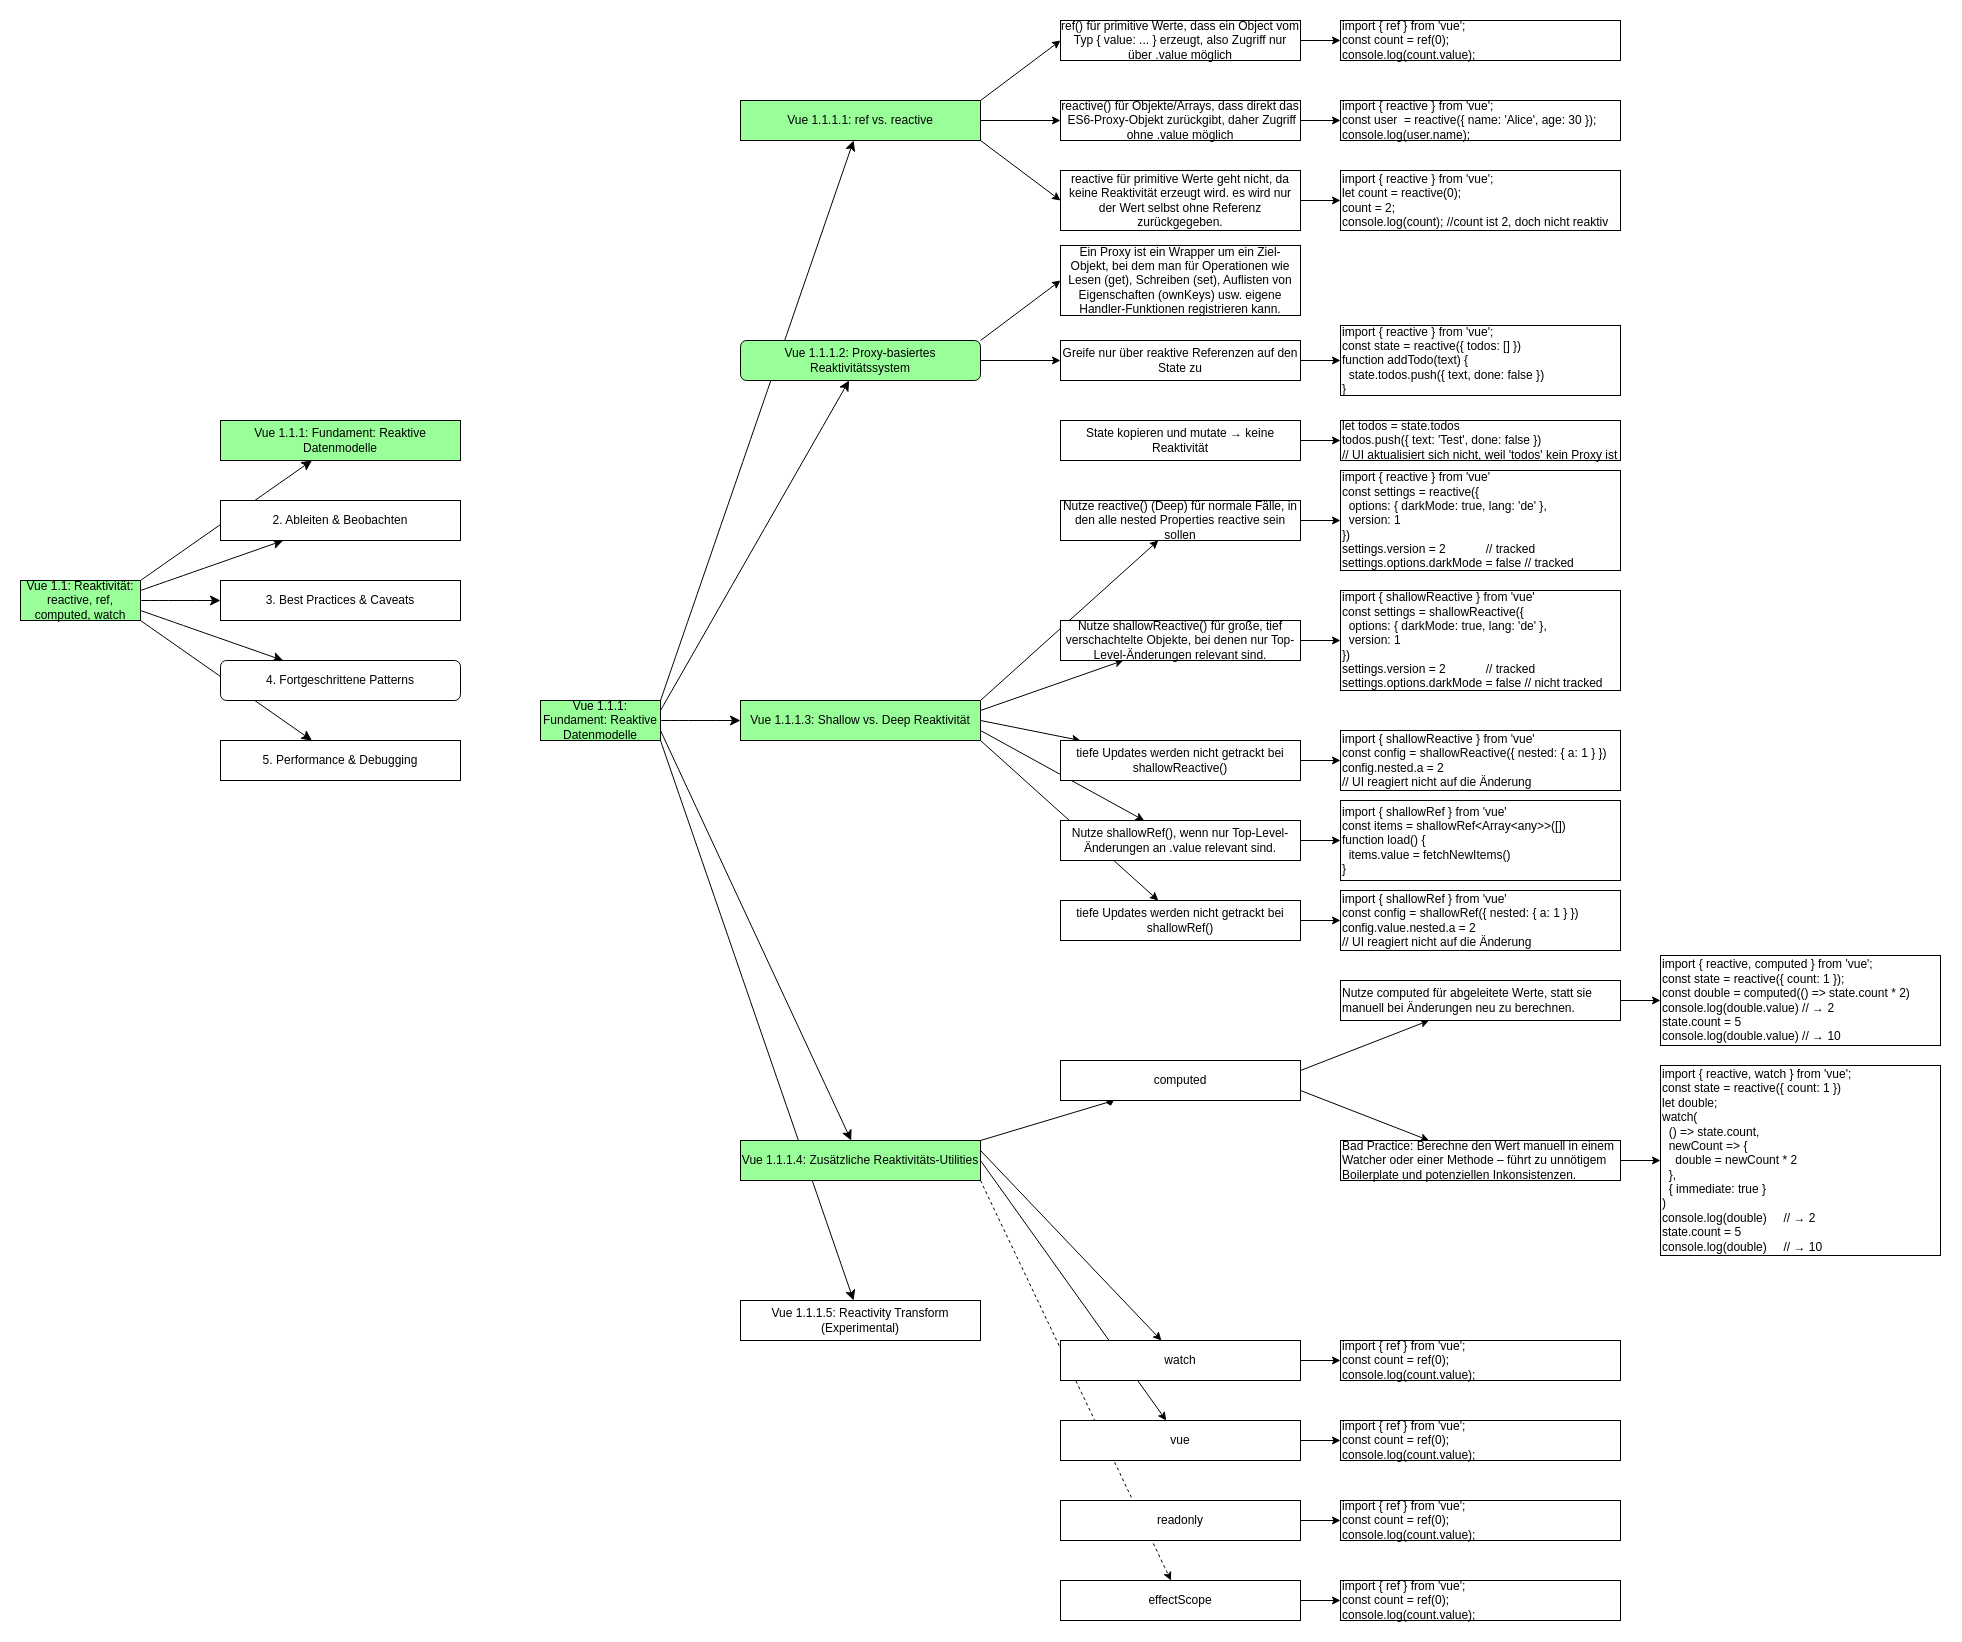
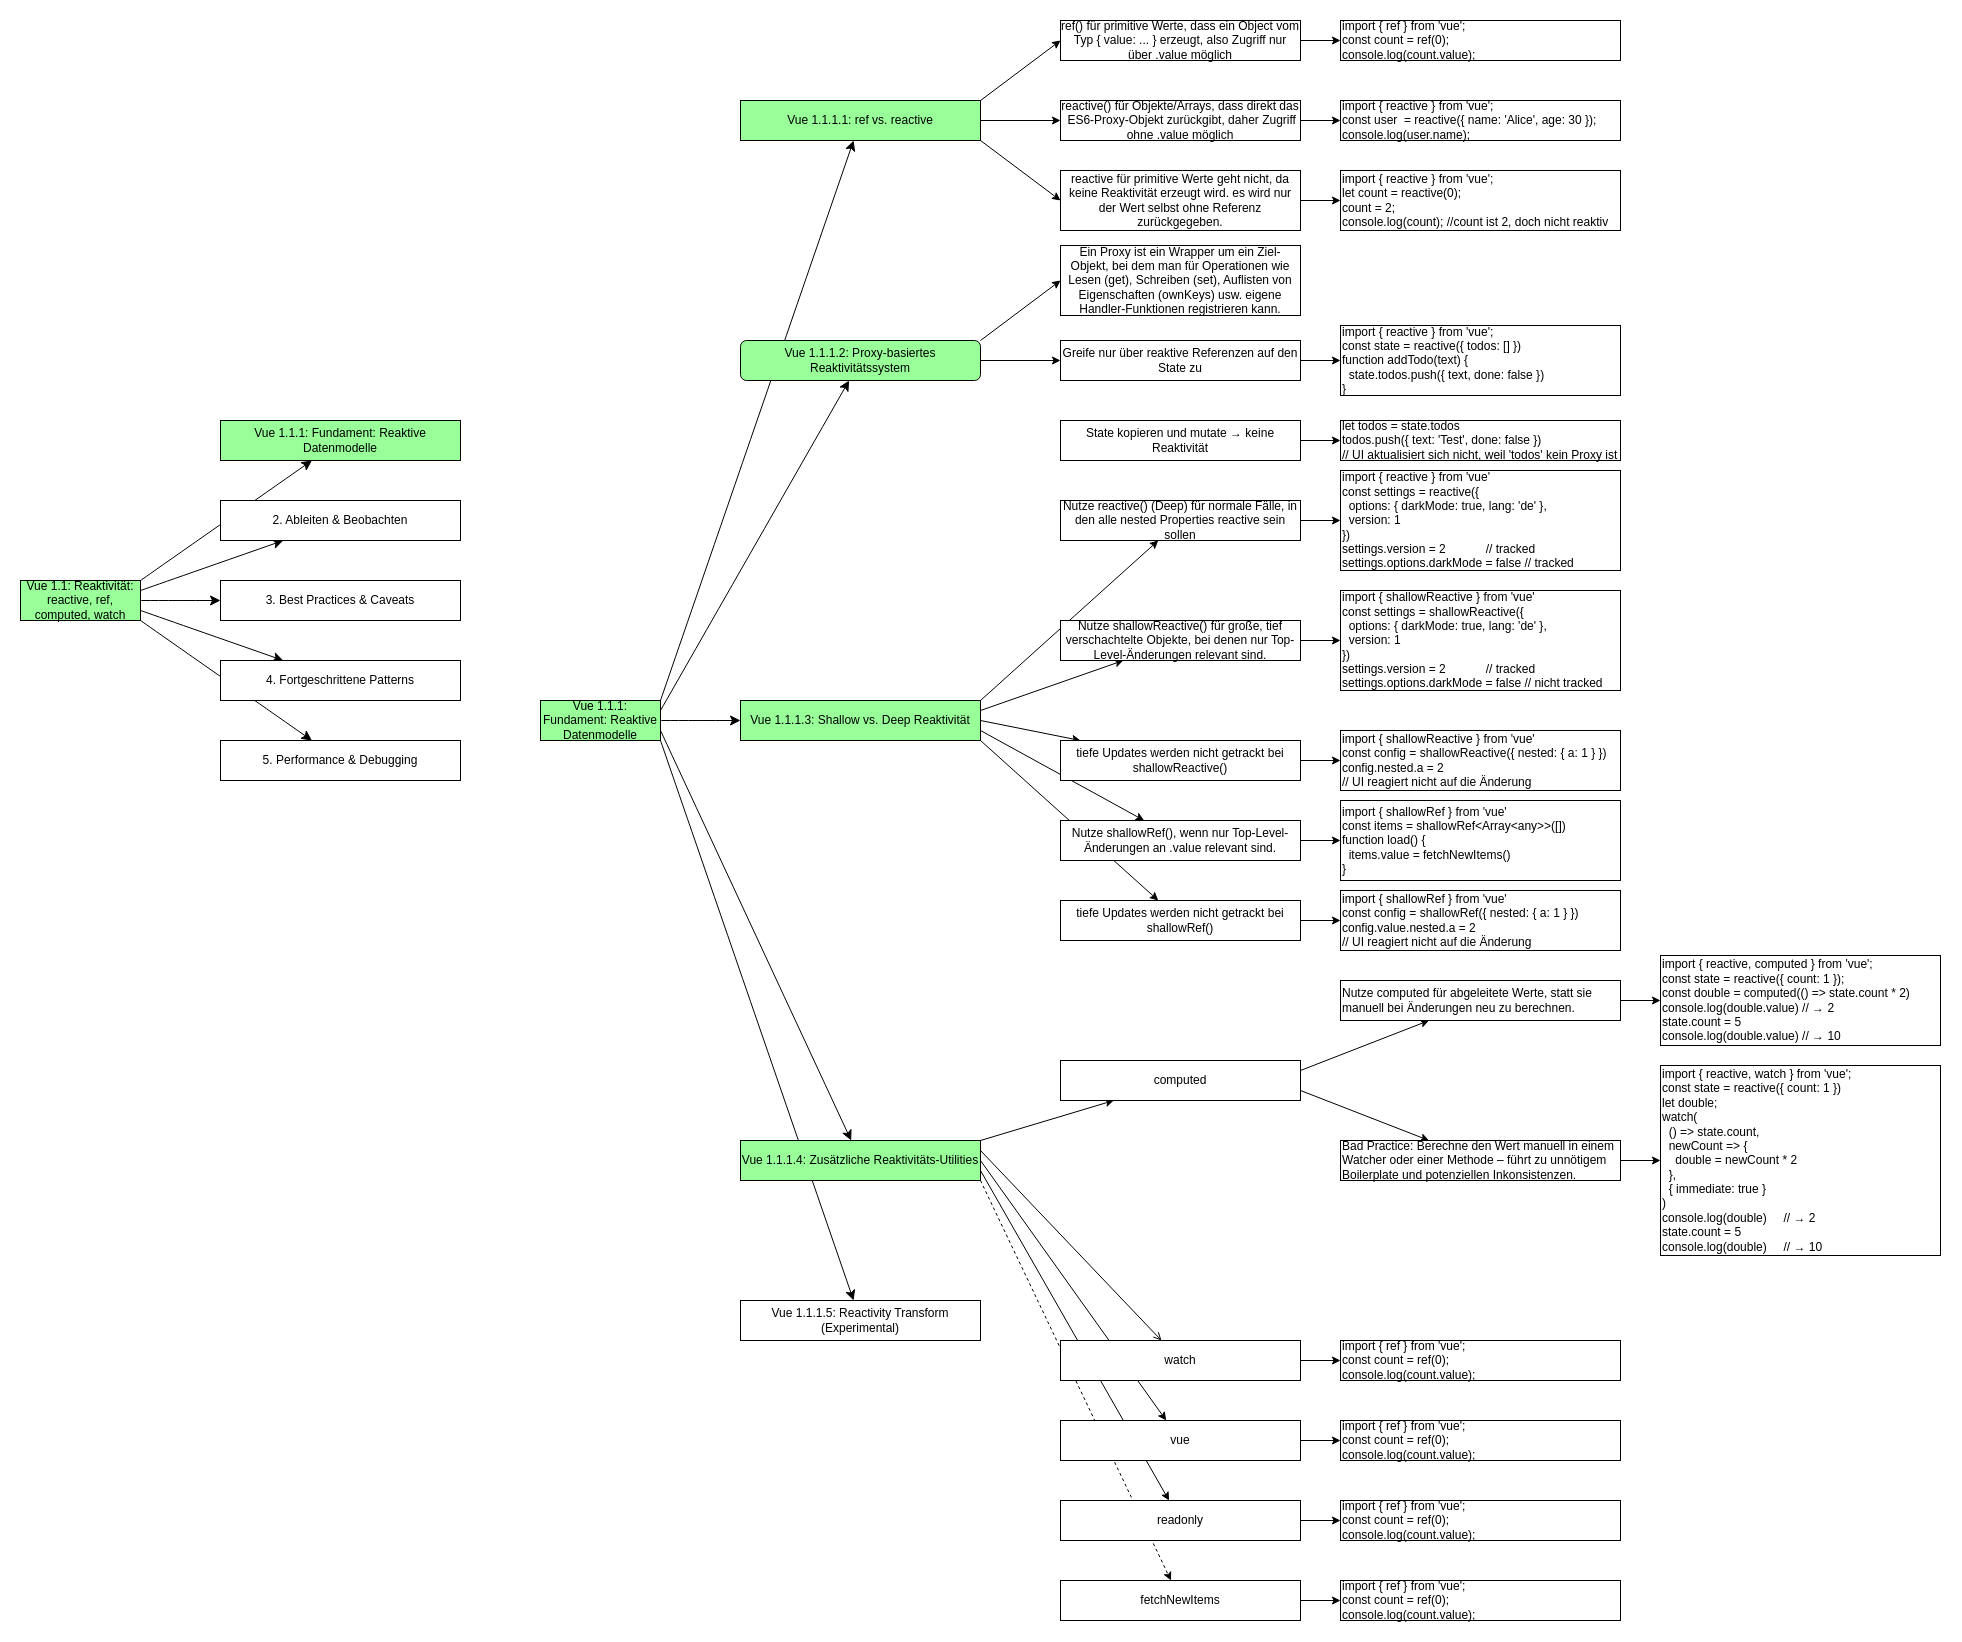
(341, 681) -> (341, 681)
(1105, 1103) -> (1106, 1103)
none -> (1029, 1256)
(1156, 1334) -> (1157, 1336)
(1181, 1601) -> (1181, 1601)
